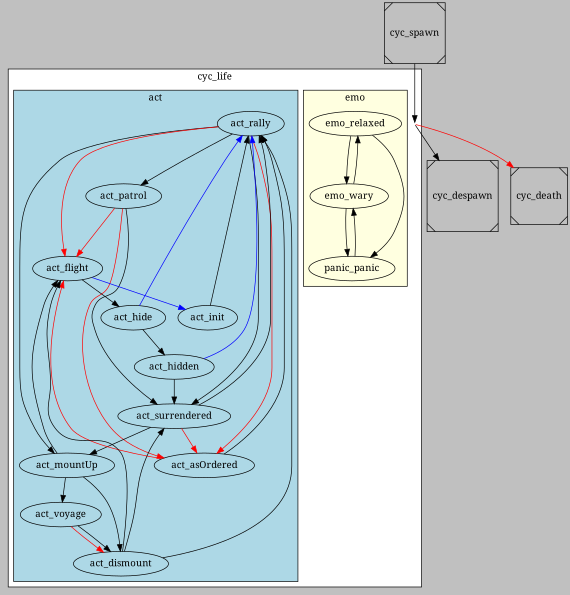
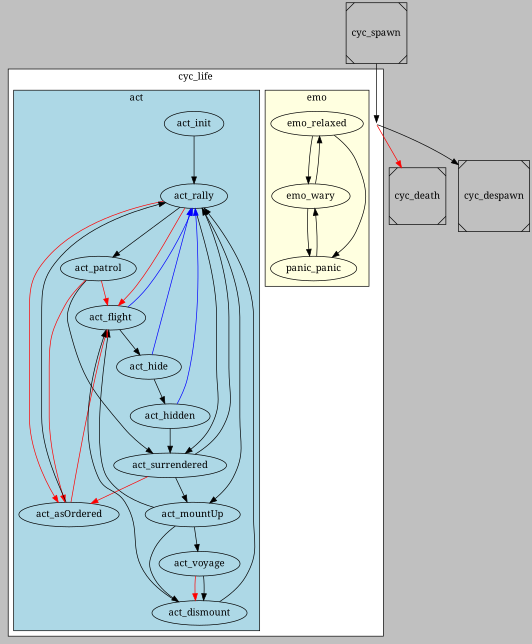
(135, 292) -> (164, 264)
(137, 491) -> none
